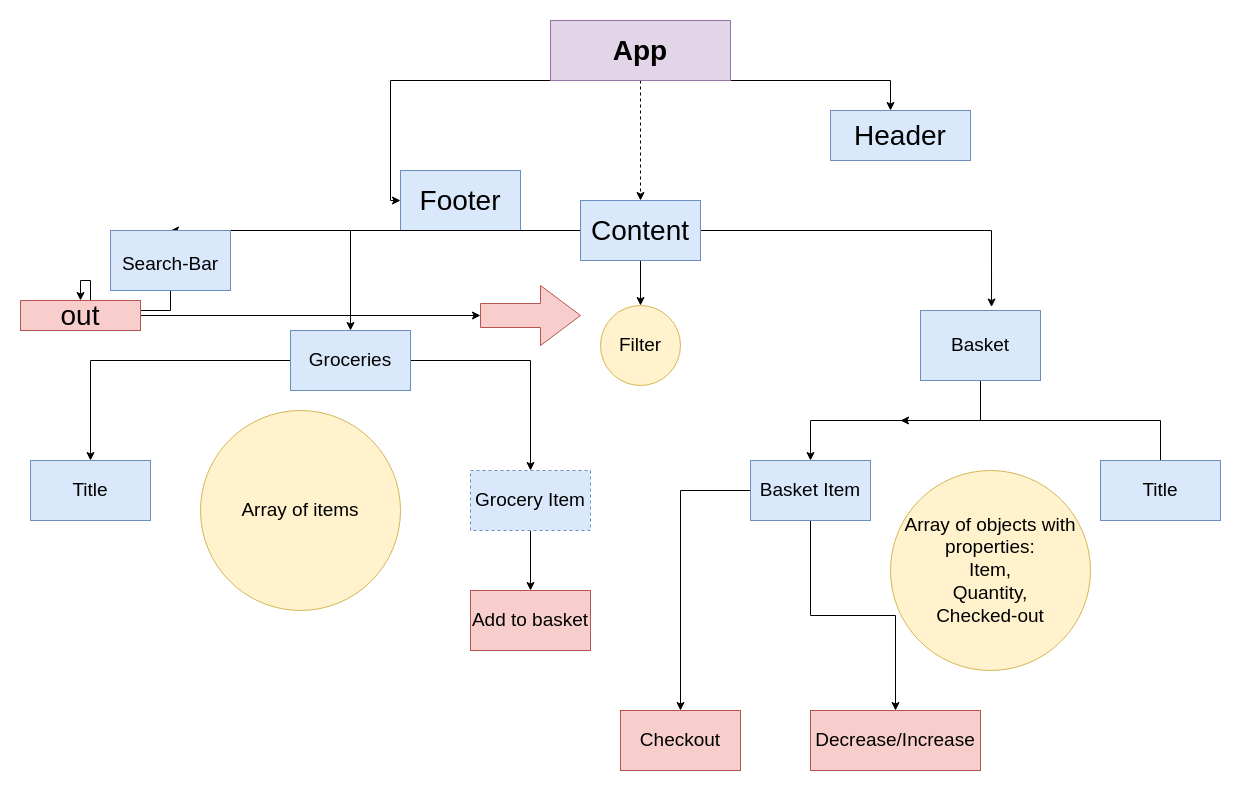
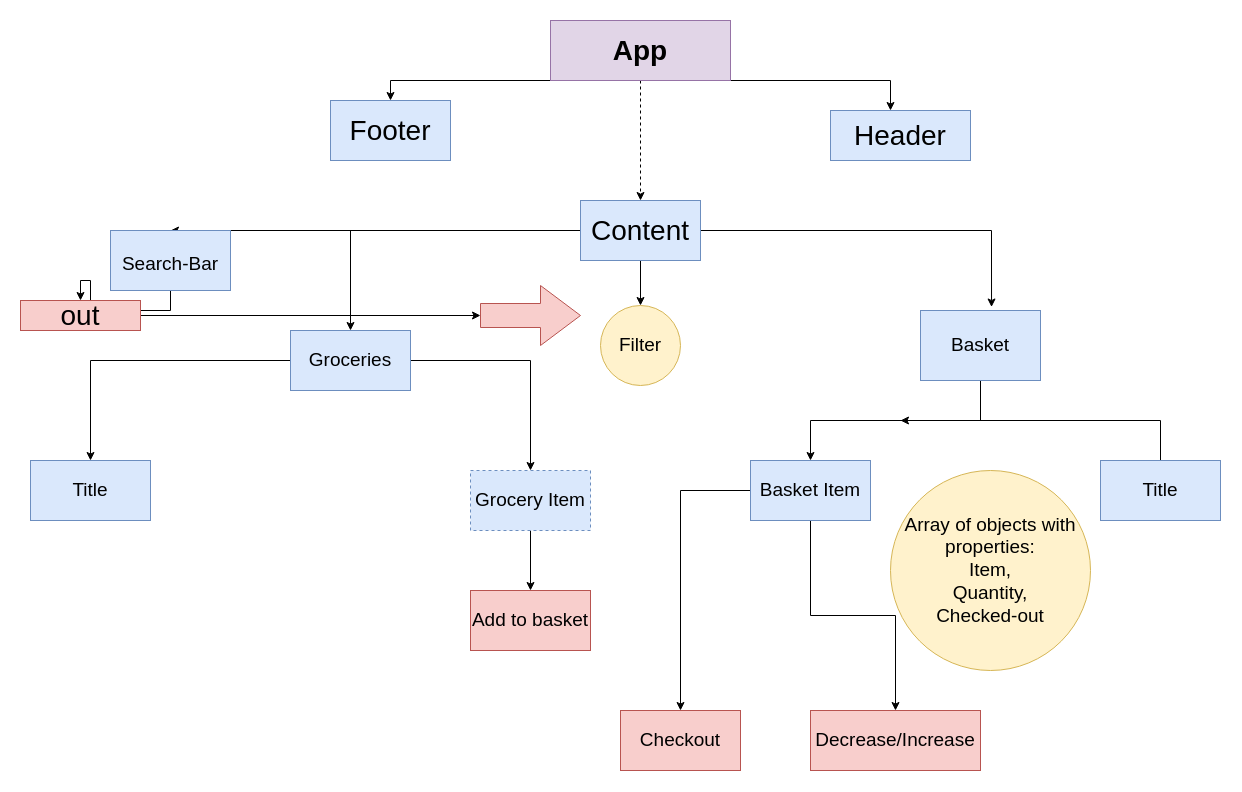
(461, 201) -> (391, 131)
(301, 511) -> none
